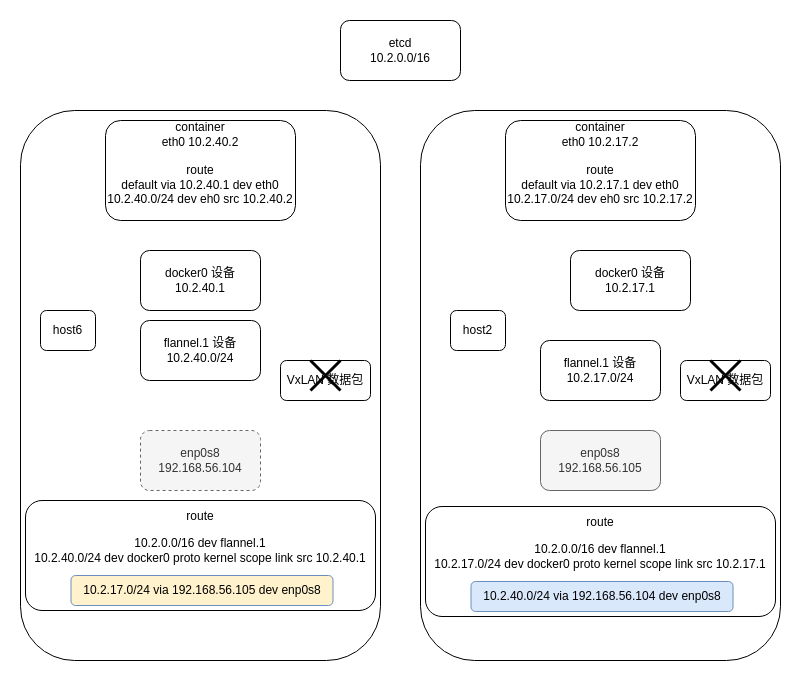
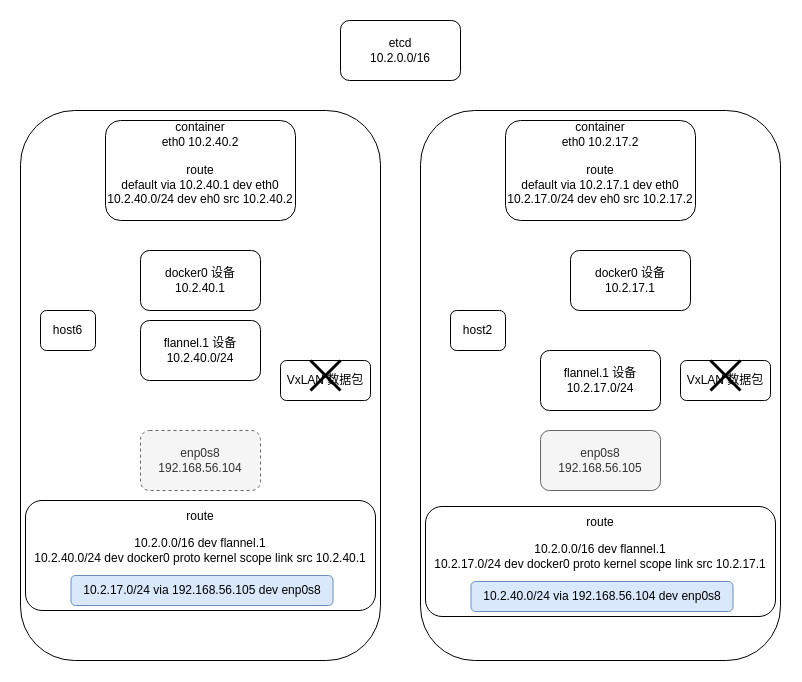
(601, 371) -> (601, 381)
(202, 591) -> (202, 591)
